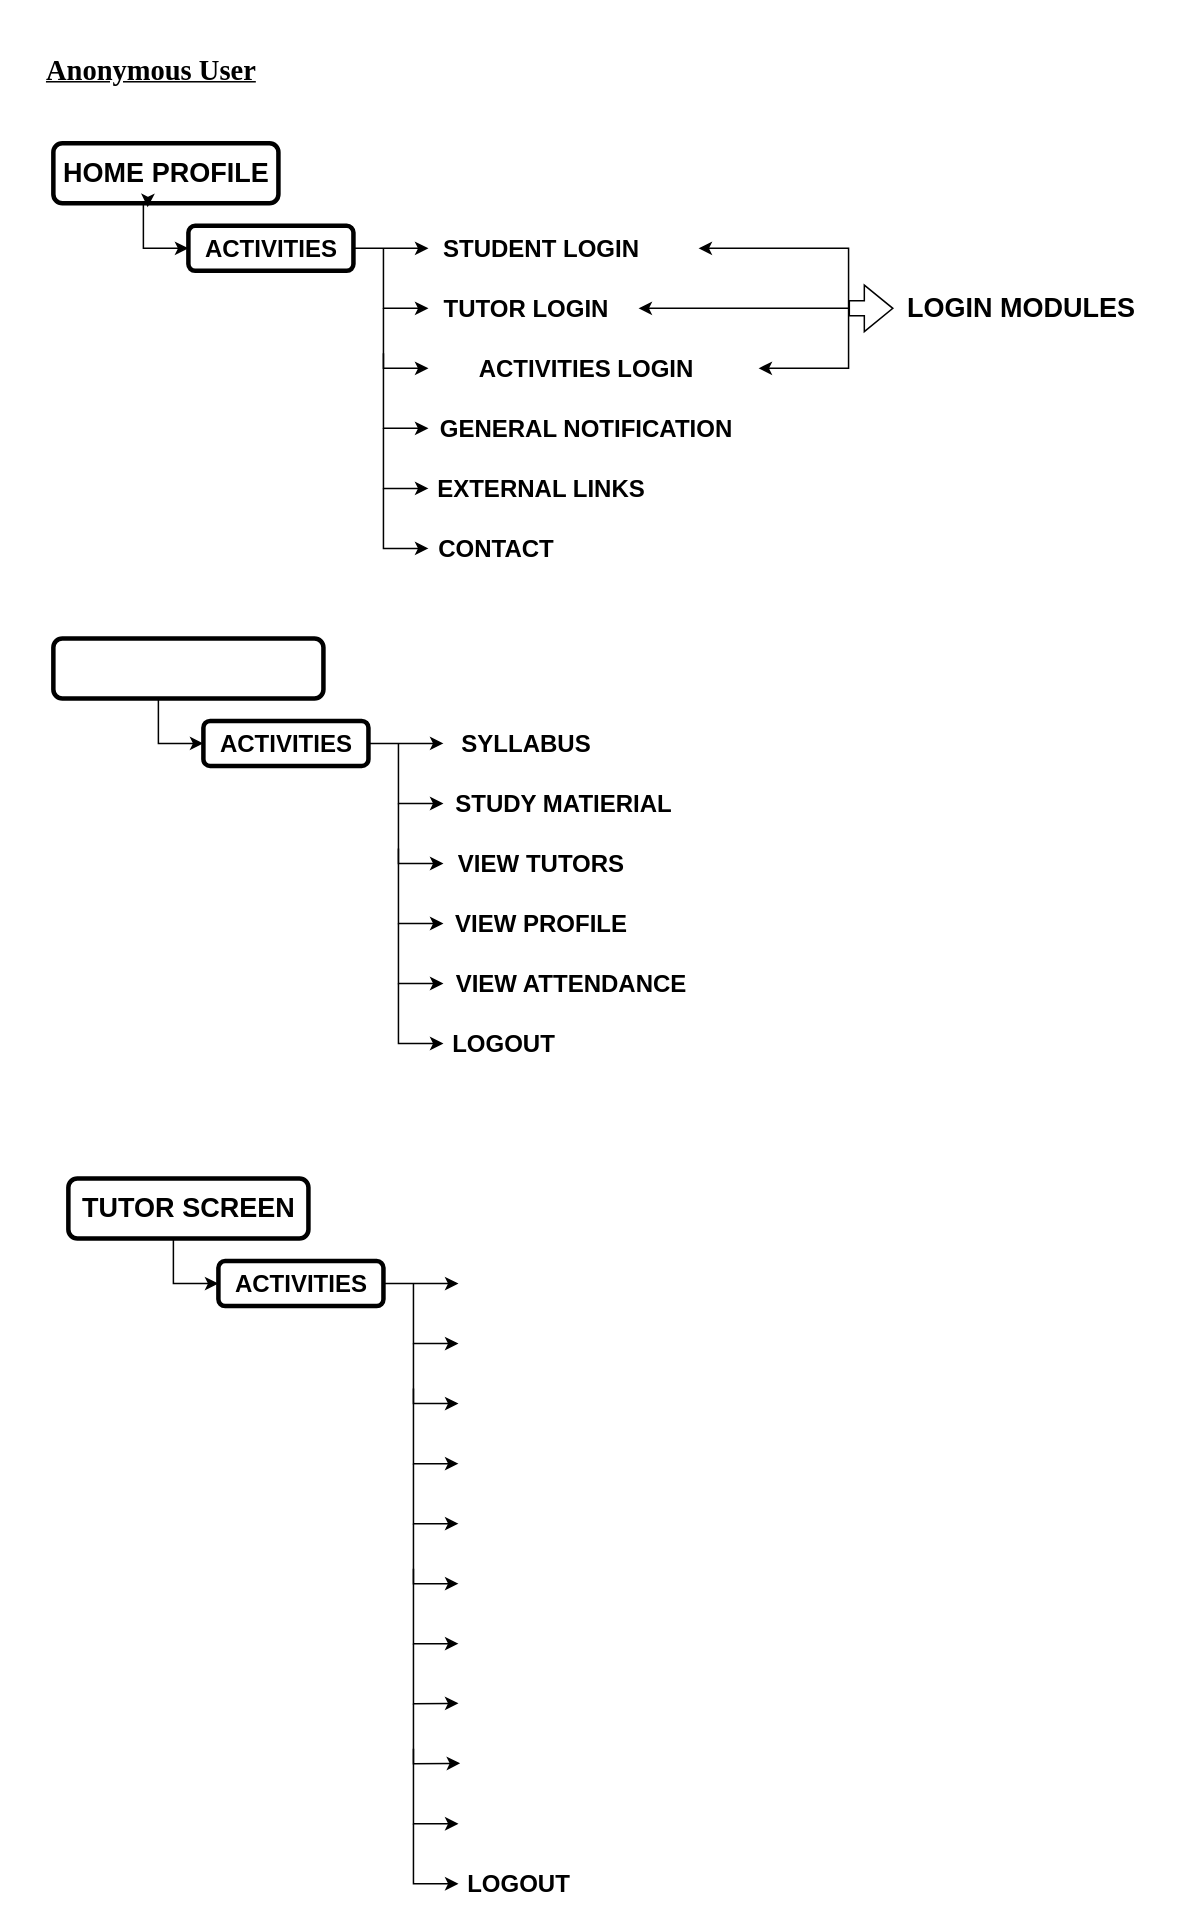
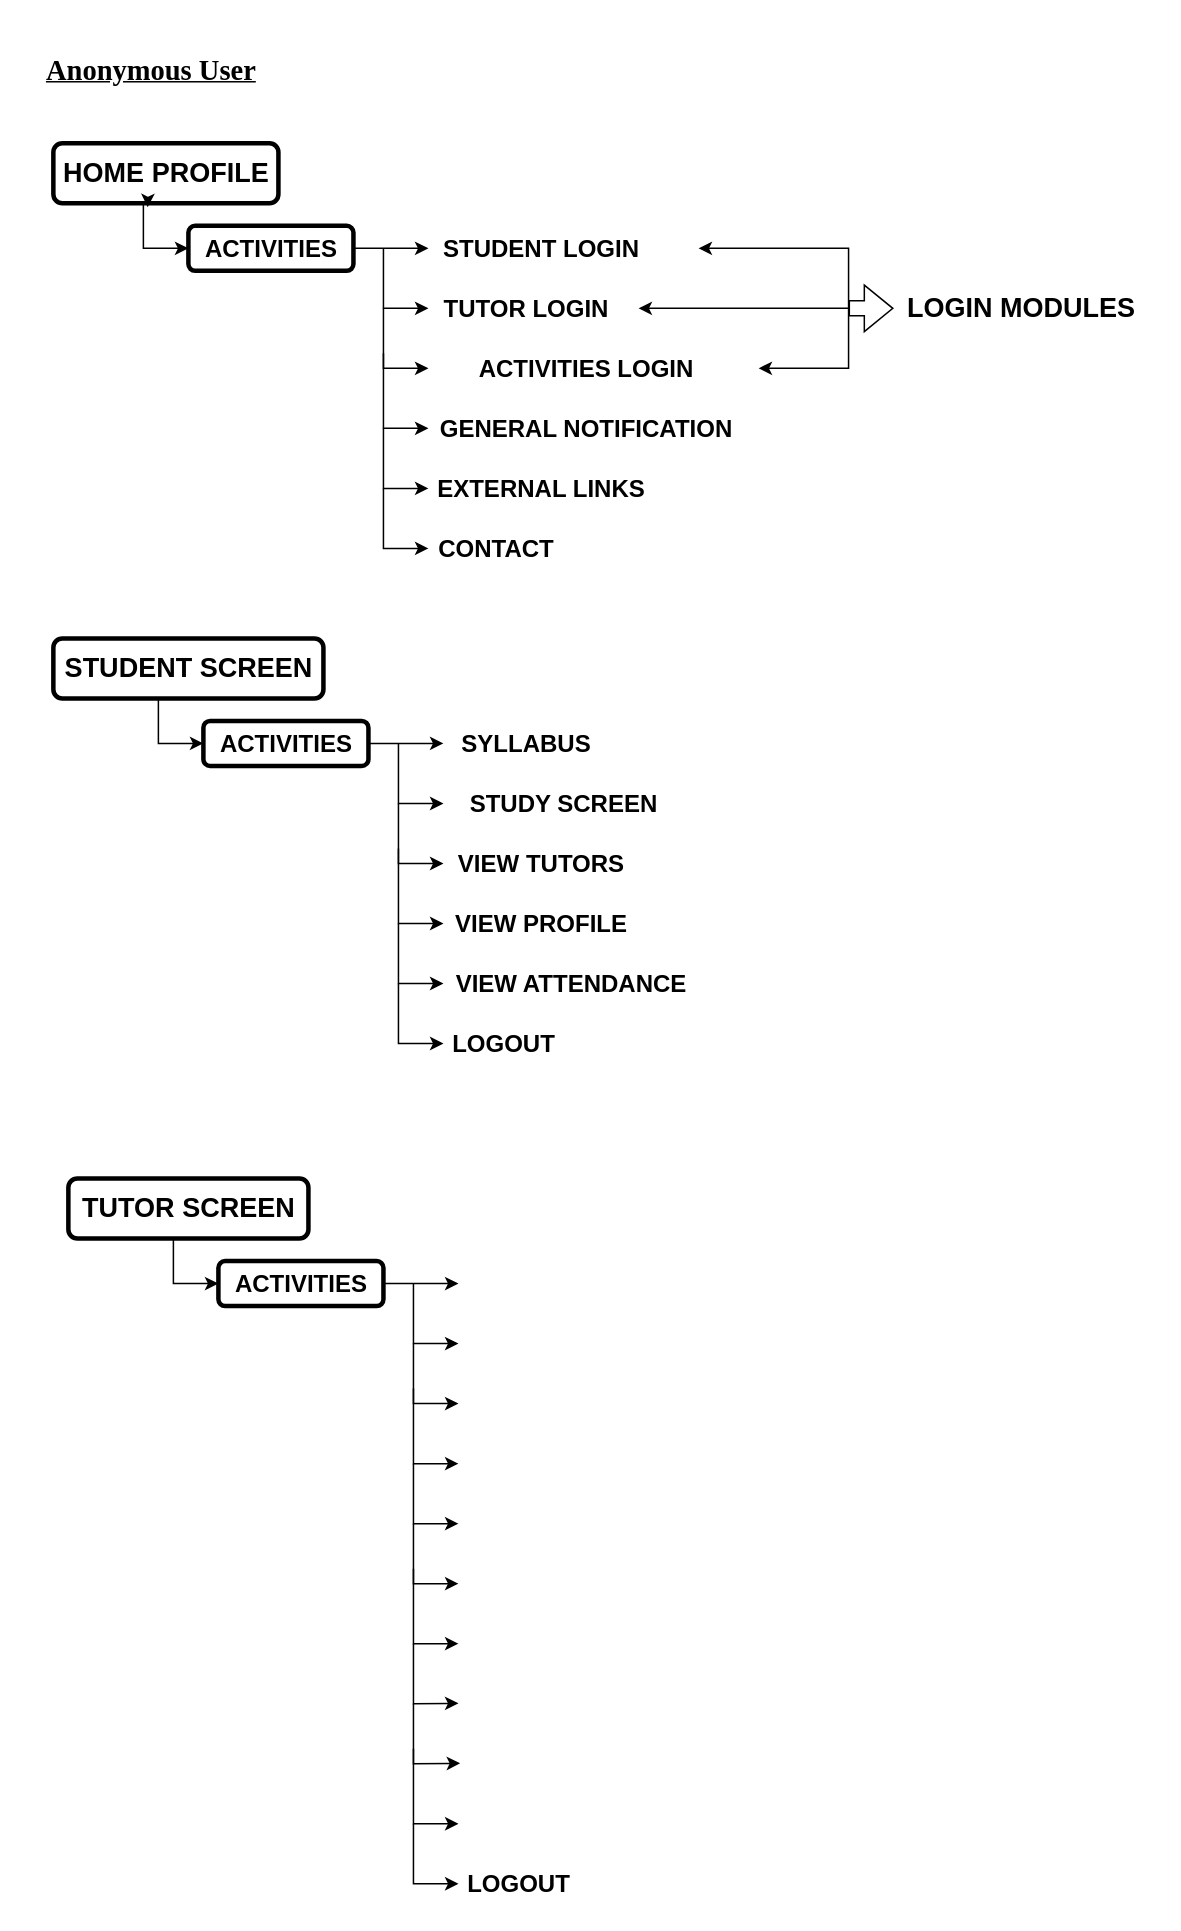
none -> (188, 668)
(564, 803) -> (564, 803)
